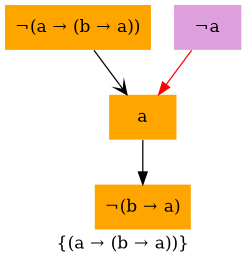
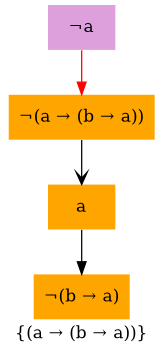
(179, 67) -> (82, 66)
